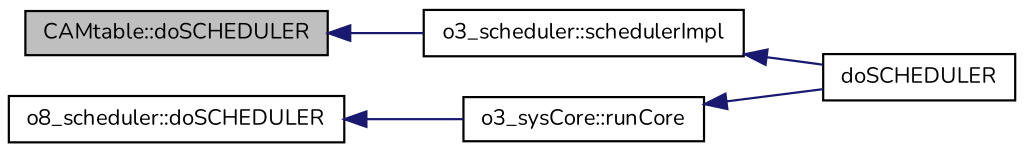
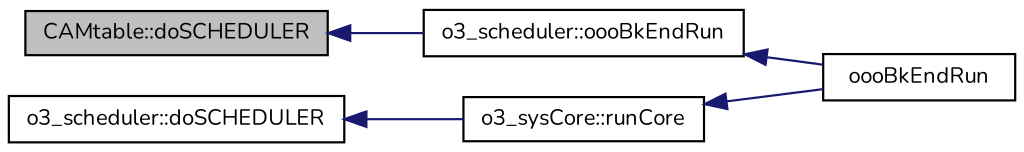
(584, 33) -> (584, 33)
(919, 77) -> (919, 77)
(177, 119) -> (177, 119)
